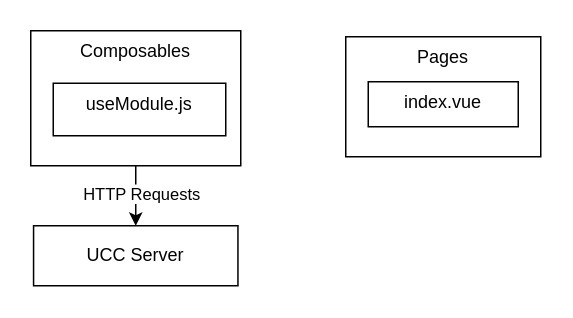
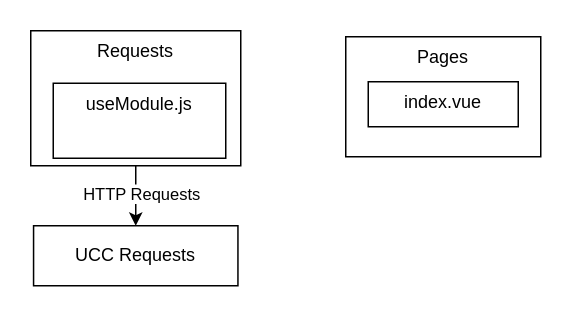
(136, 52) -> (136, 52)
(140, 110) -> (140, 121)
(136, 256) -> (136, 256)
